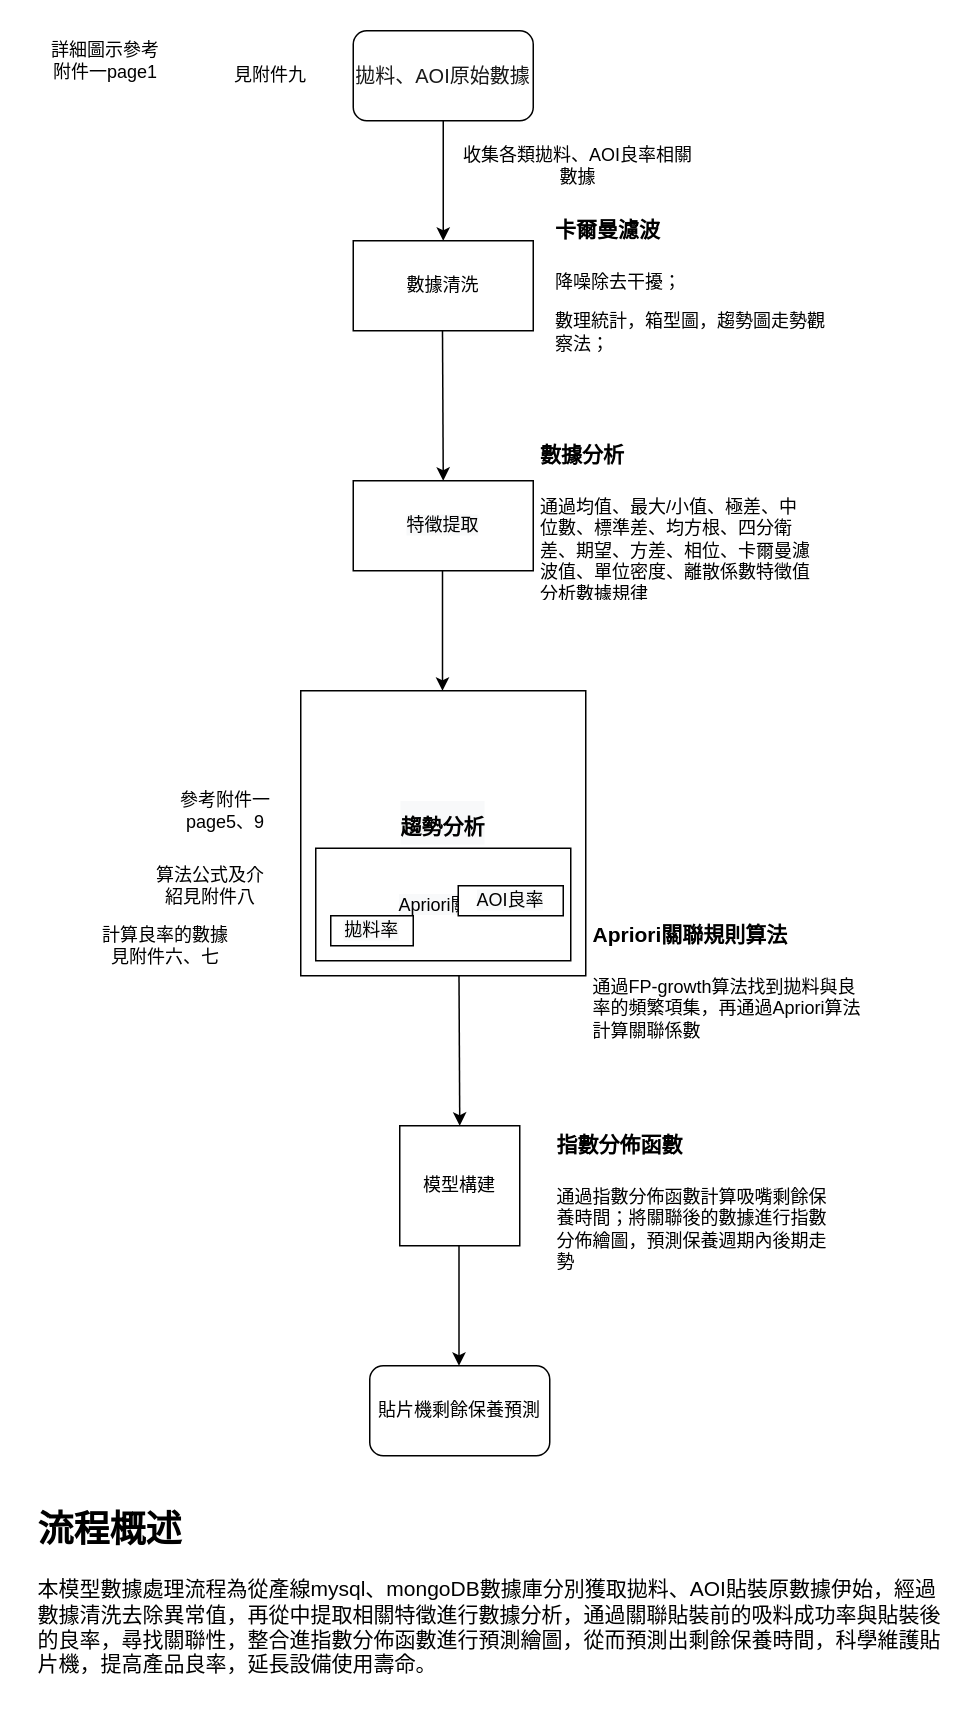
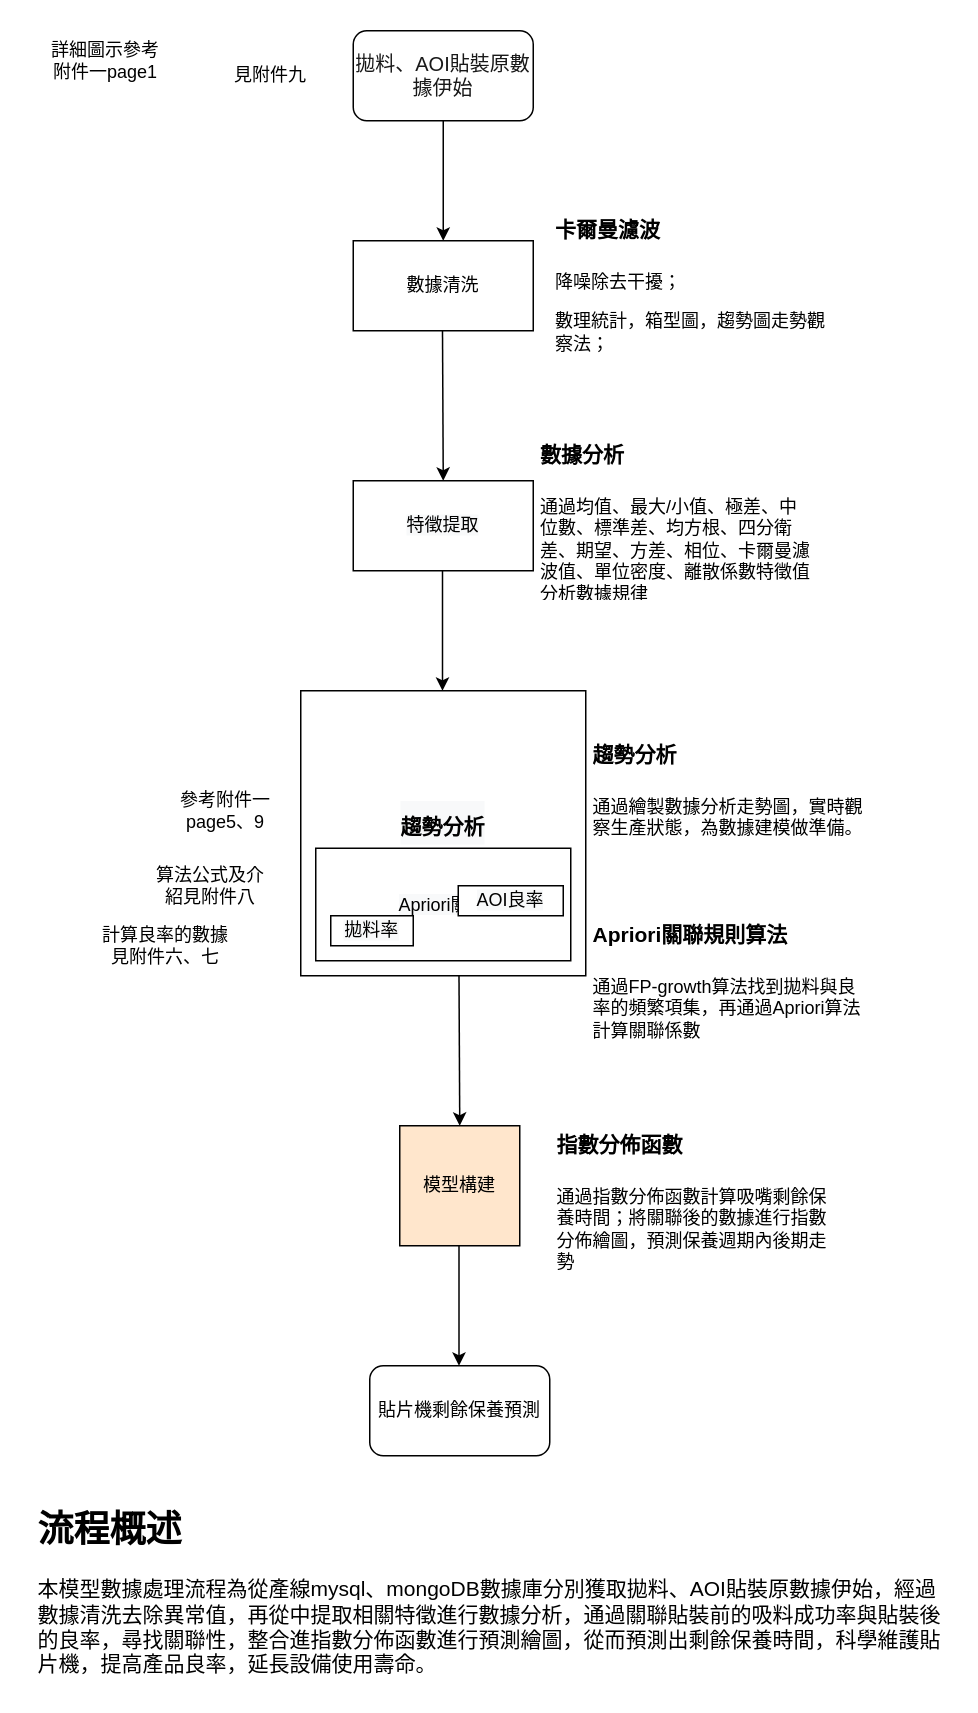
(443, 76) -> (443, 76)
(578, 166) -> none
none -> (728, 811)
(460, 1186) -> (460, 1186)
